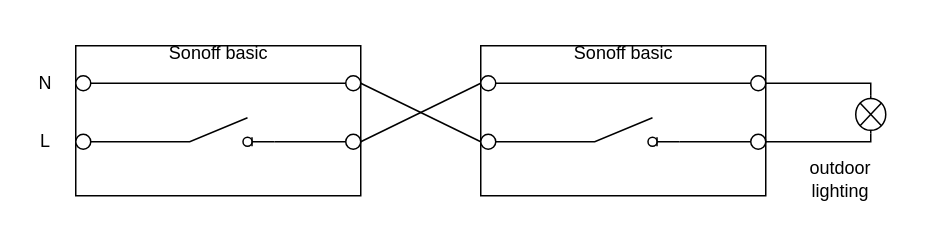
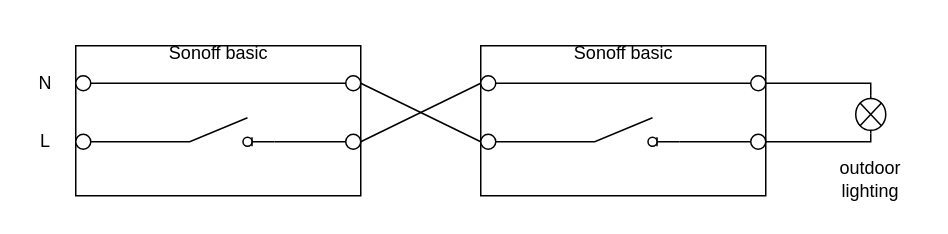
(841, 179) -> (871, 179)
